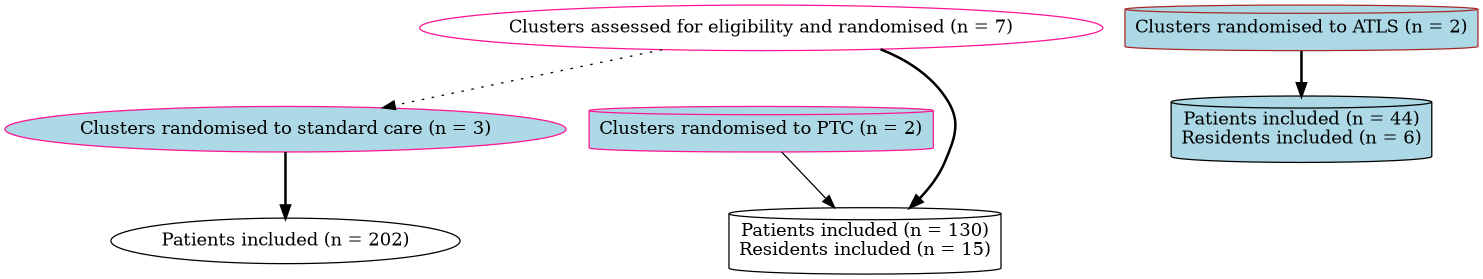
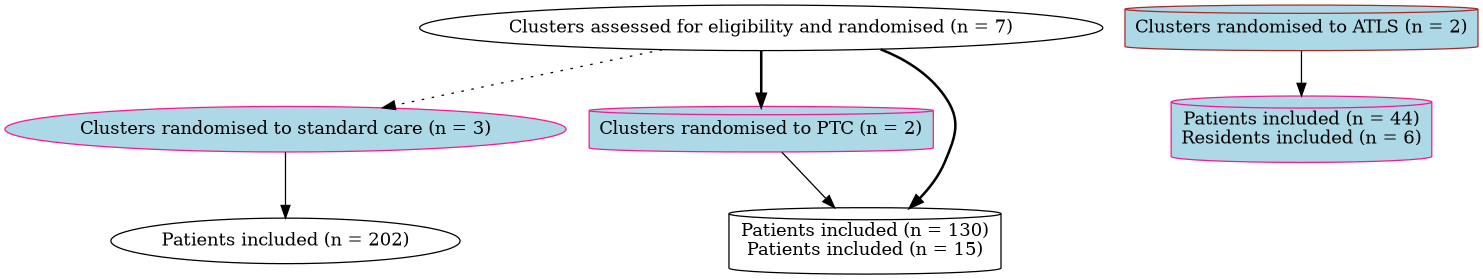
(761, 28) -> (761, 28)
(1301, 67) -> (1301, 67)
none -> (761, 72)
(1301, 129) -> (1301, 129)
(285, 179) -> (285, 179)
(865, 241) -> (865, 241)
